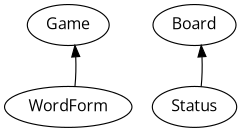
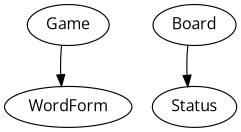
(76, 72) -> (61, 60)
(202, 72) -> (187, 60)
